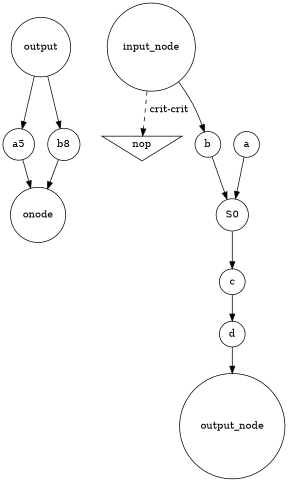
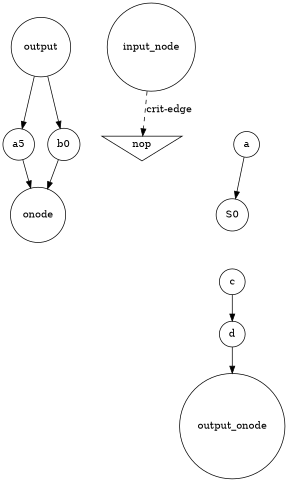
(169, 110) -> (169, 110)
(64, 144) -> (64, 144)
(208, 144) -> none
(232, 247) -> none
(232, 426) -> (232, 426)
